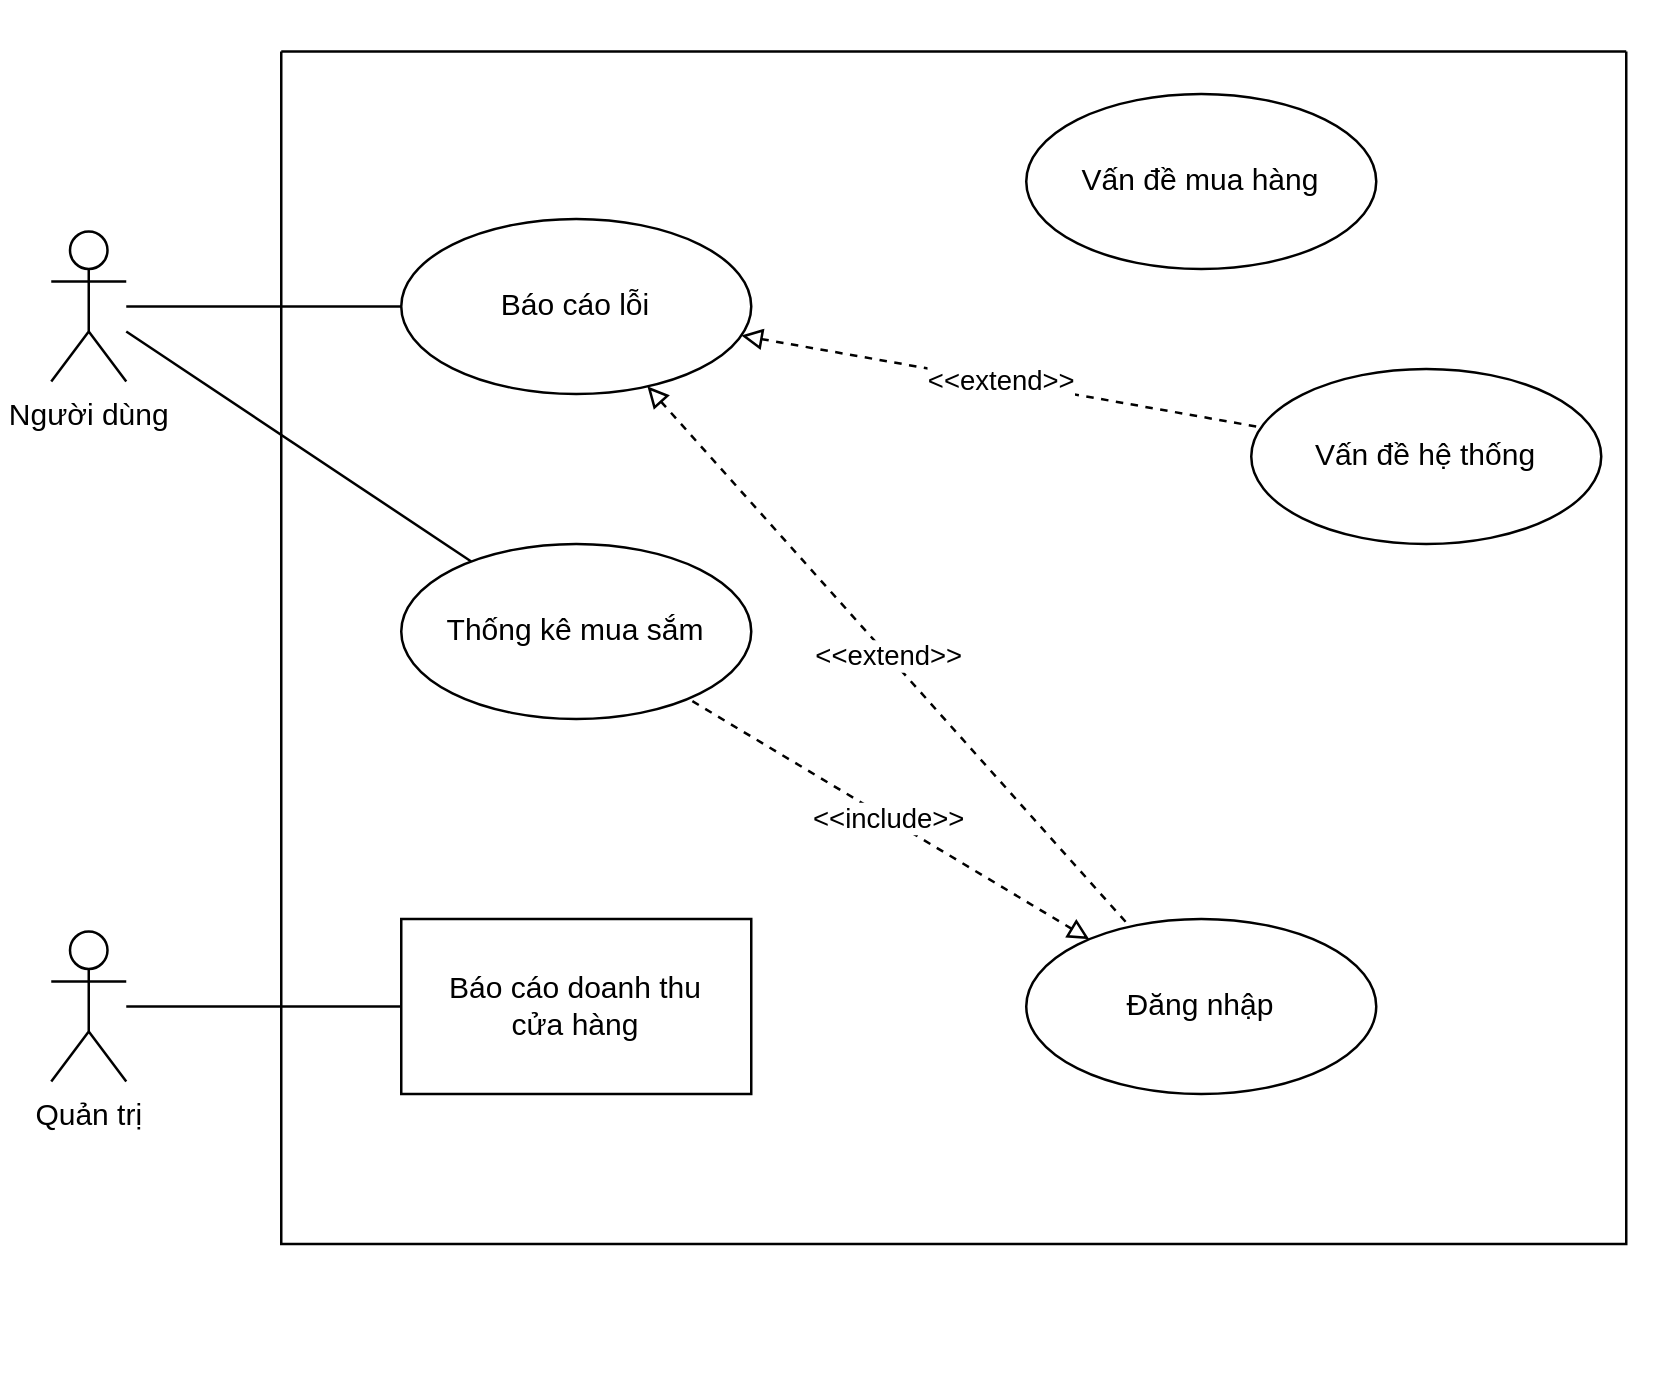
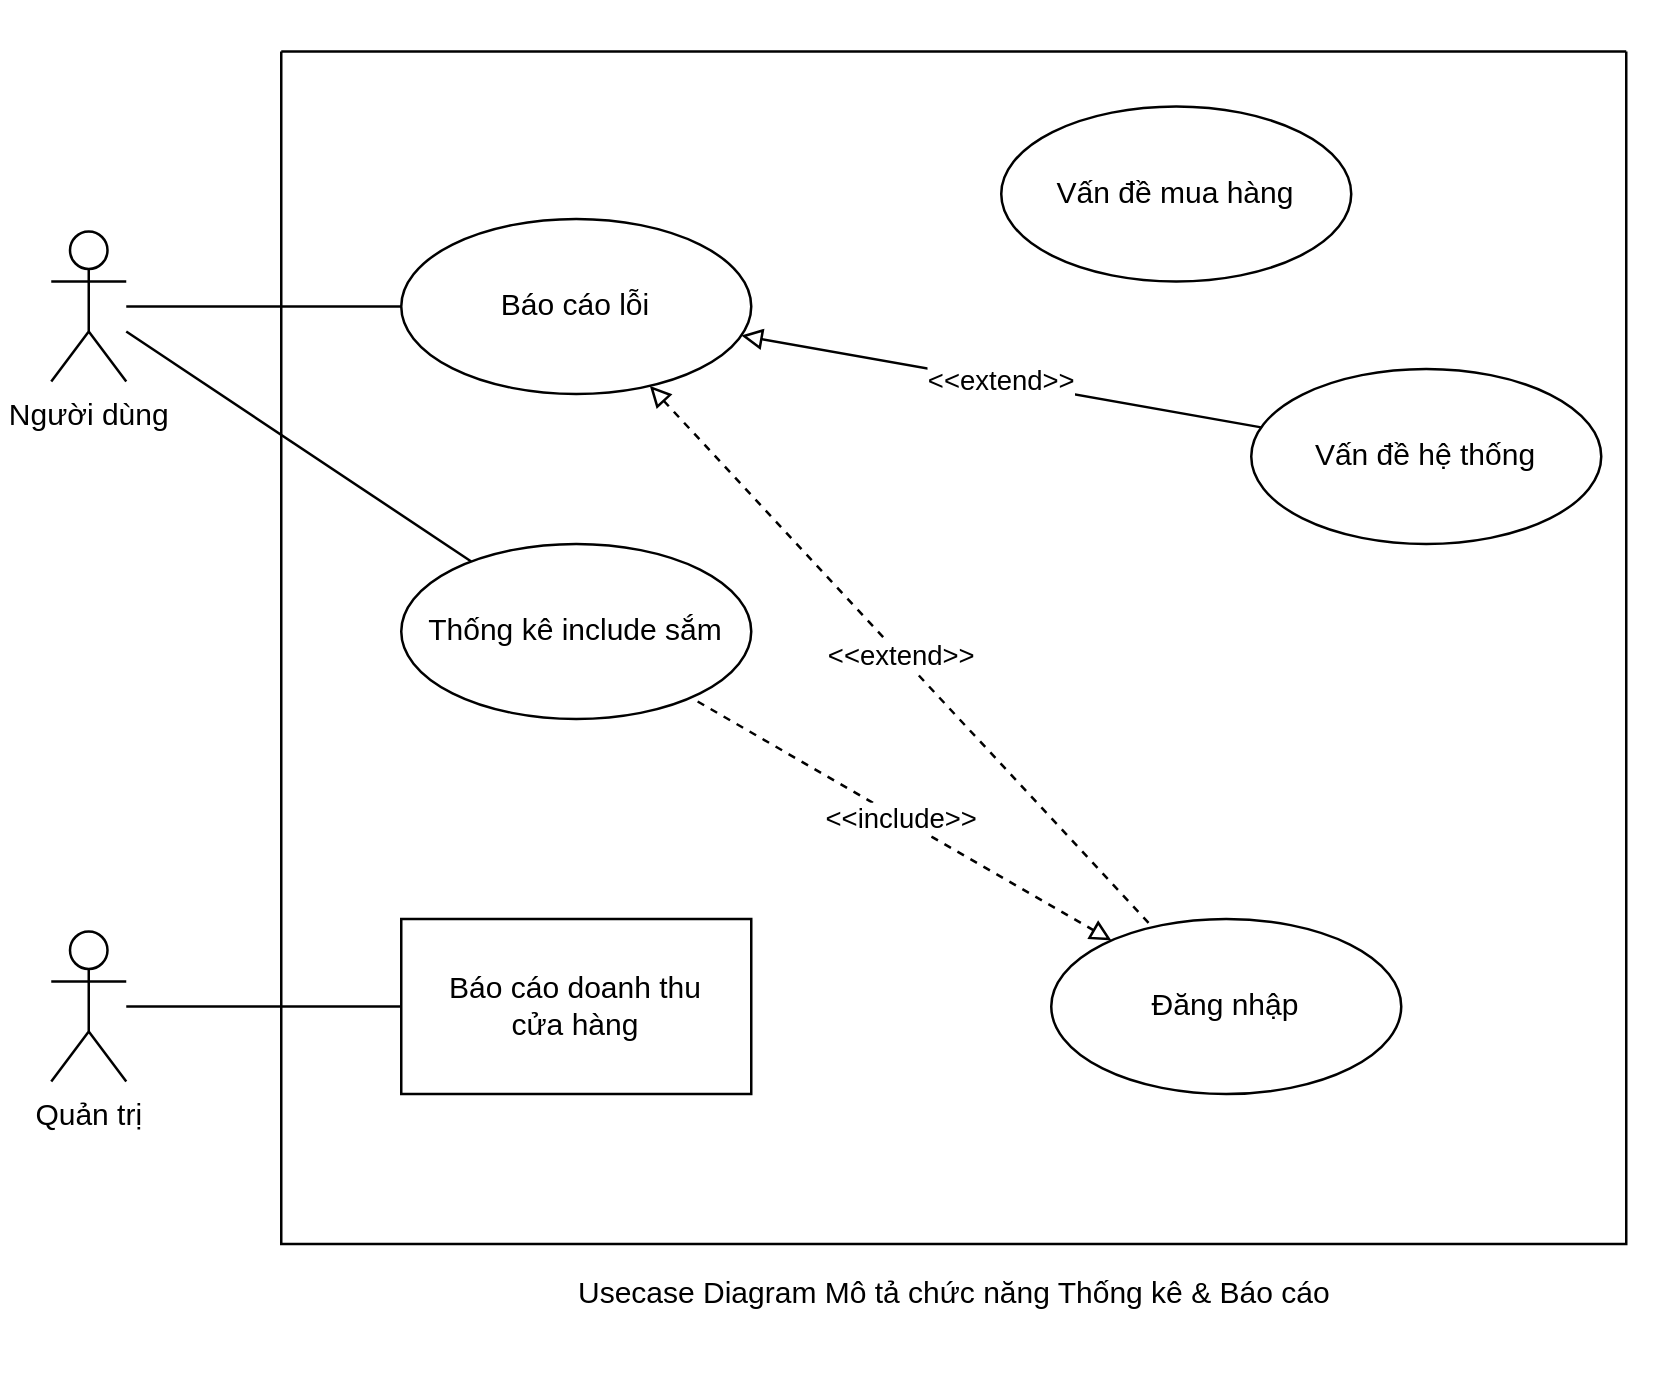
(1201, 181) -> (1176, 194)
(1169, 411) -> (1169, 411)
(576, 631) -> (576, 631)
(1201, 1006) -> (1226, 1006)
none -> (954, 1294)
